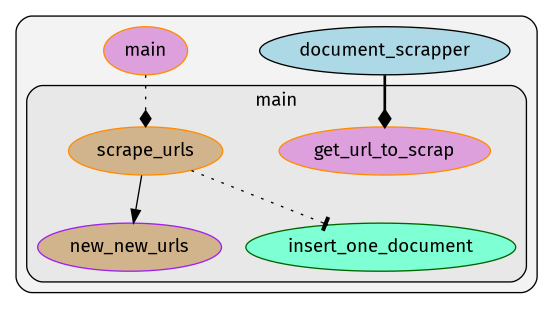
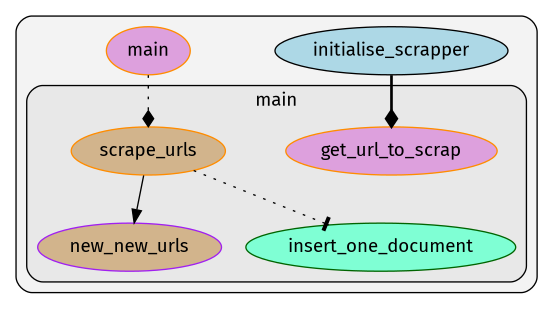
(385, 51) -> (391, 51)
